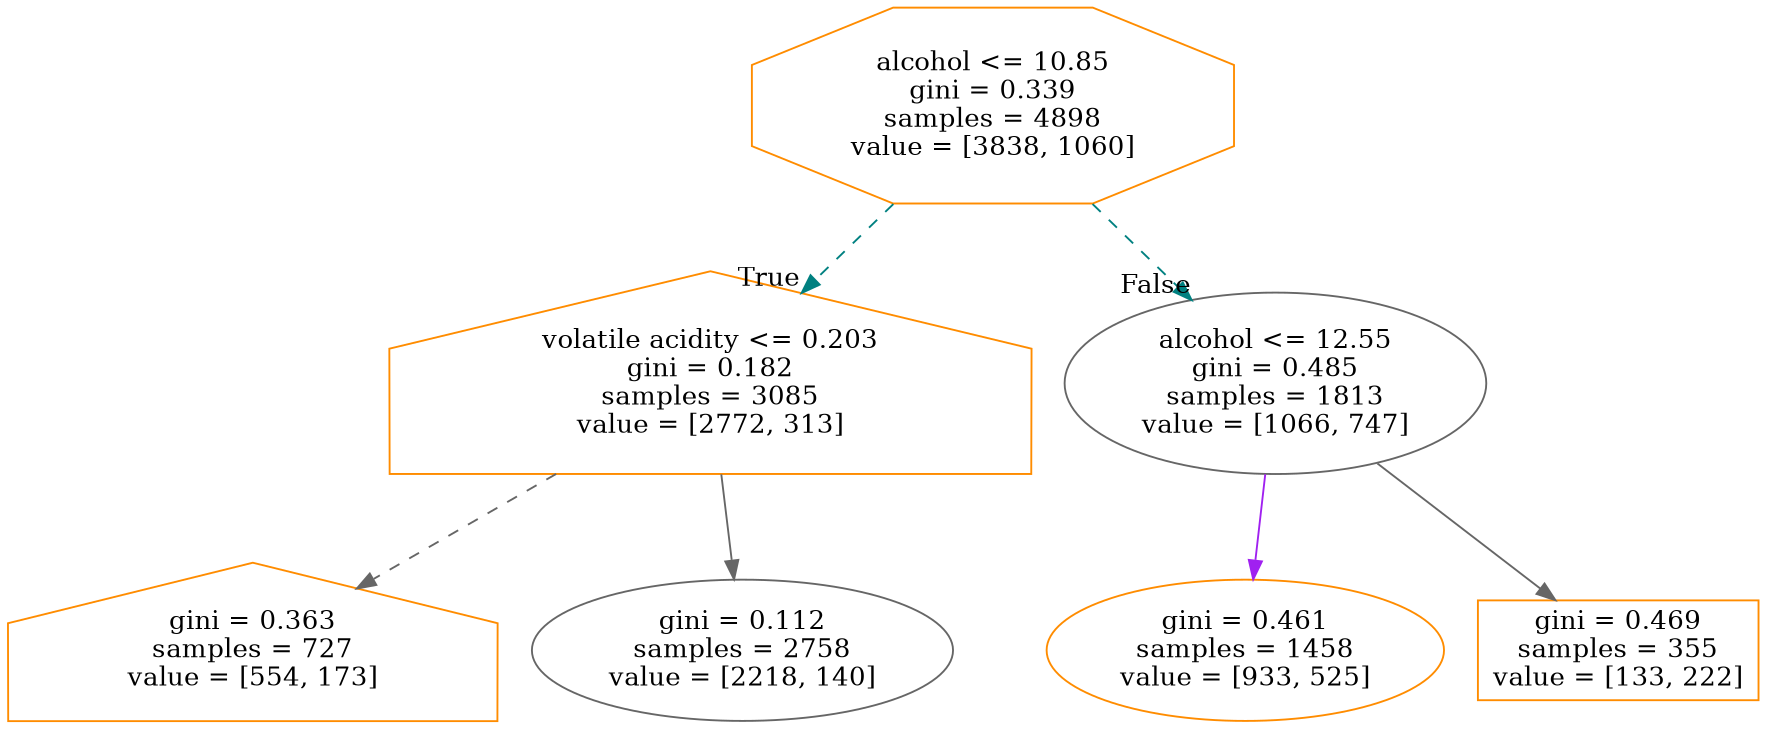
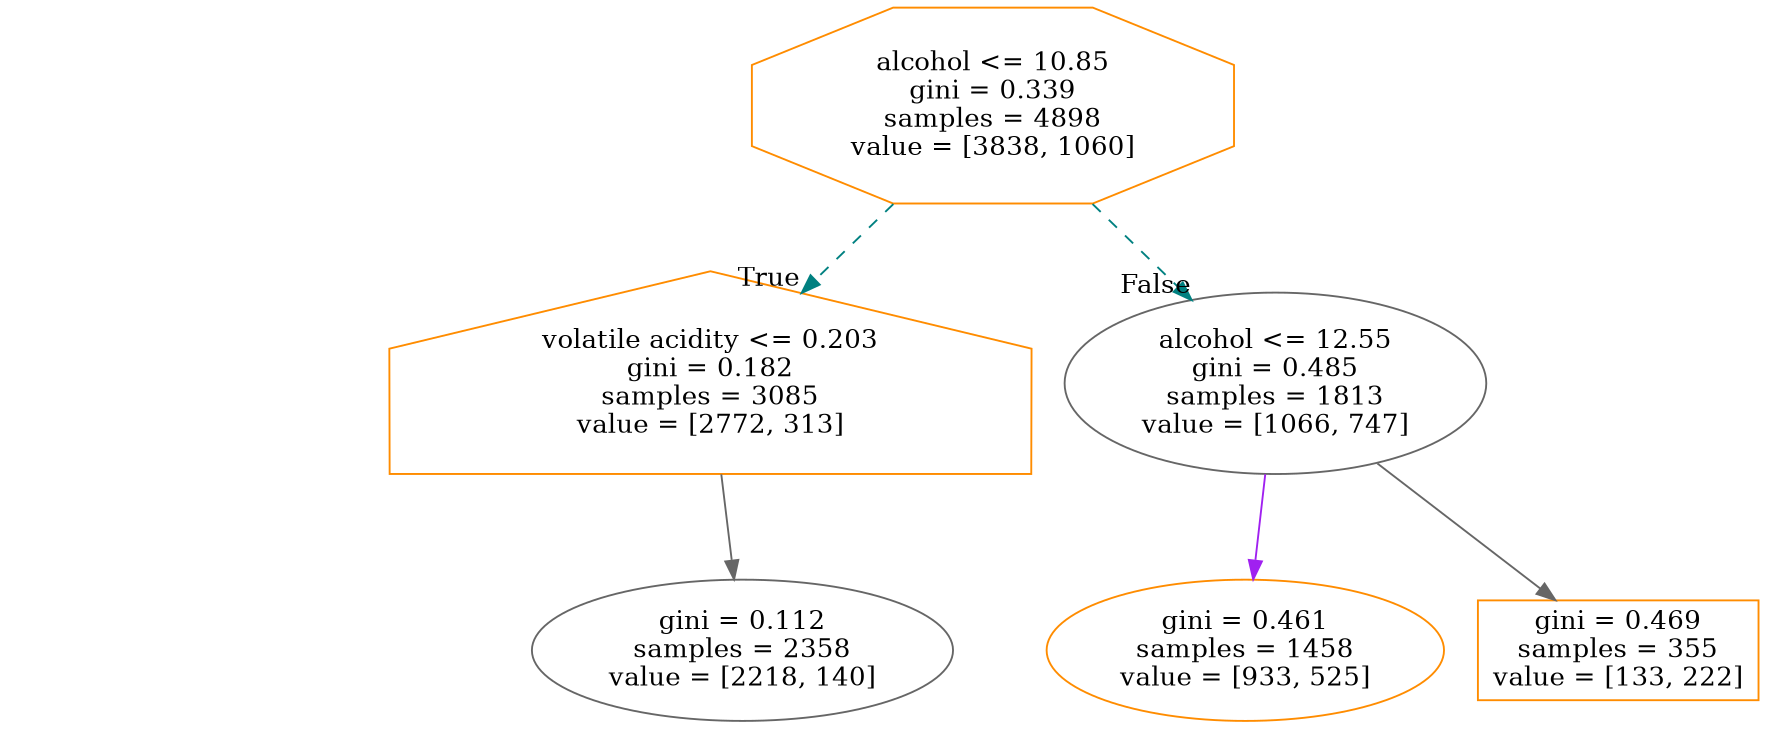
(253, 650) -> none
(742, 650) -> (742, 650)
